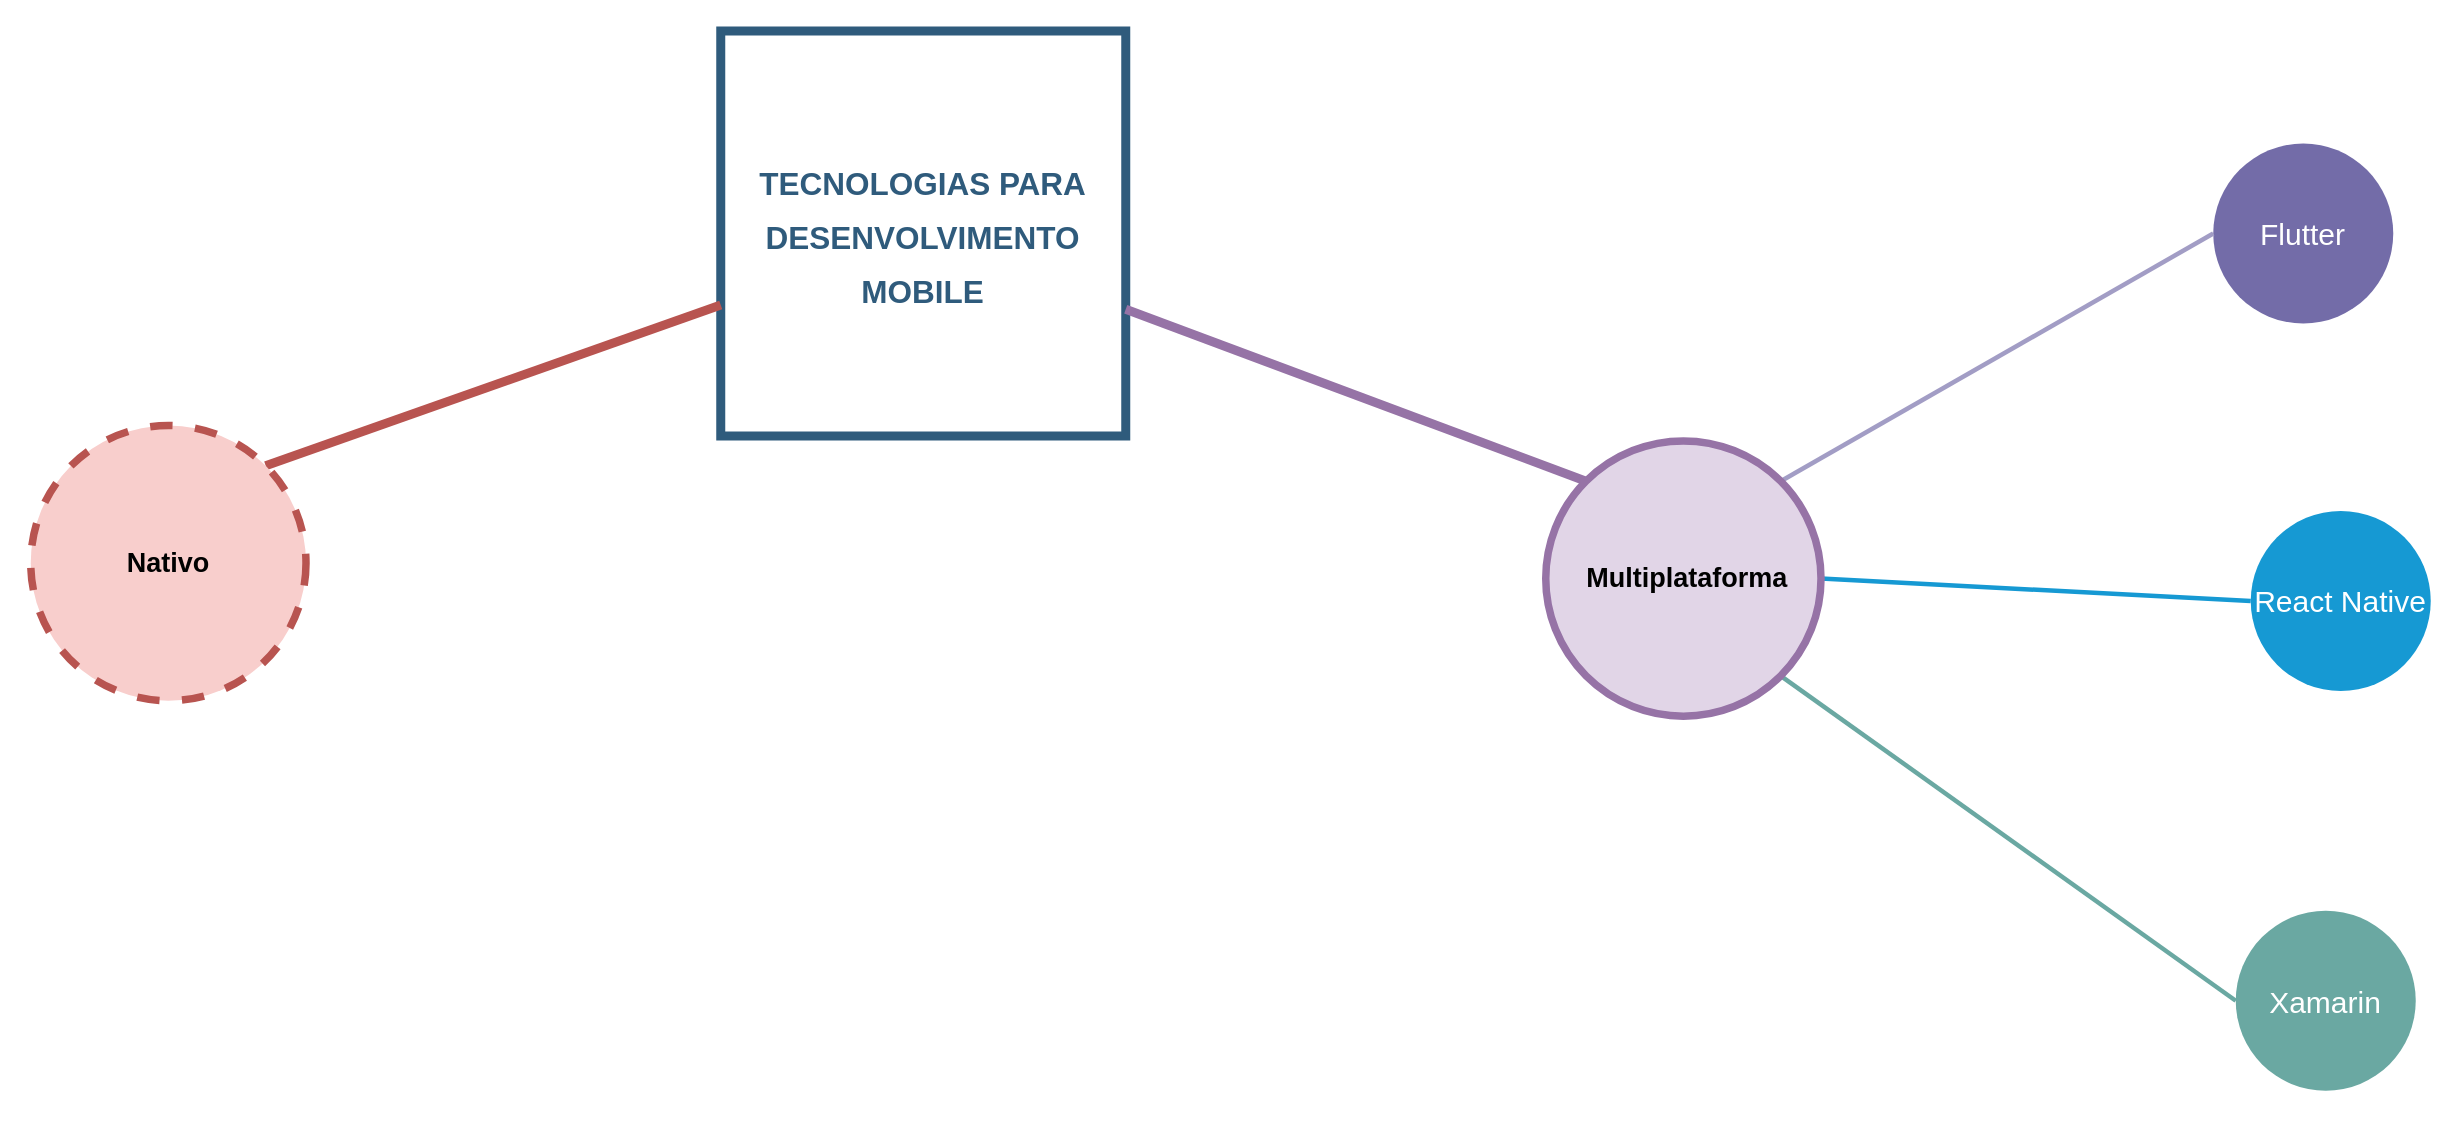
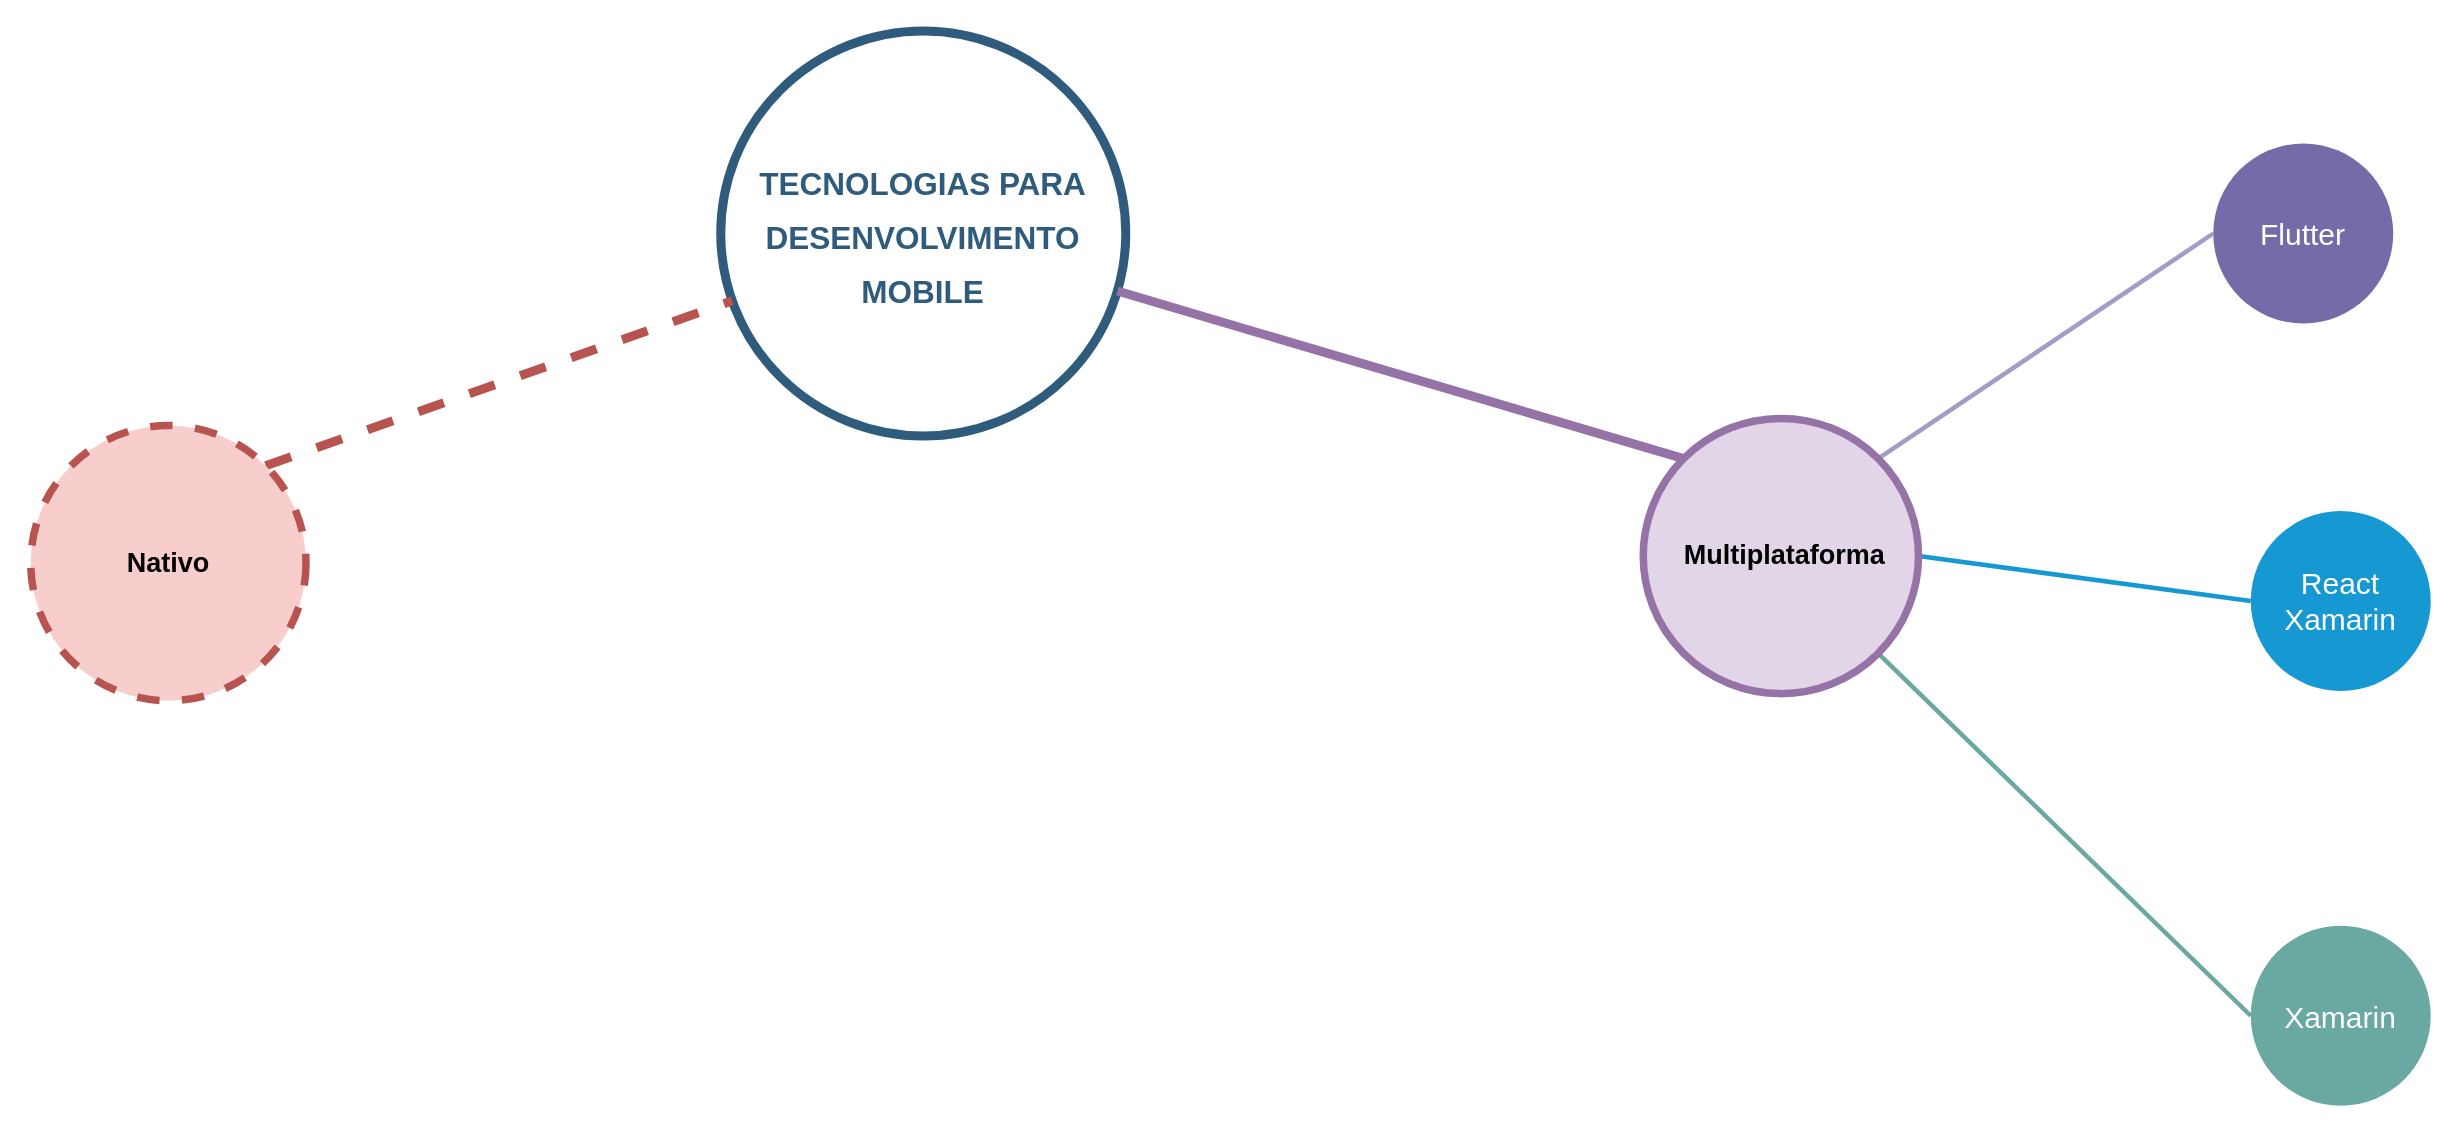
(923, 233) -> (923, 233)
(558, 362) -> (714, 307)
(1683, 578) -> (1781, 556)
(2341, 601) -> (2341, 601)
(2326, 1001) -> (2341, 1016)
